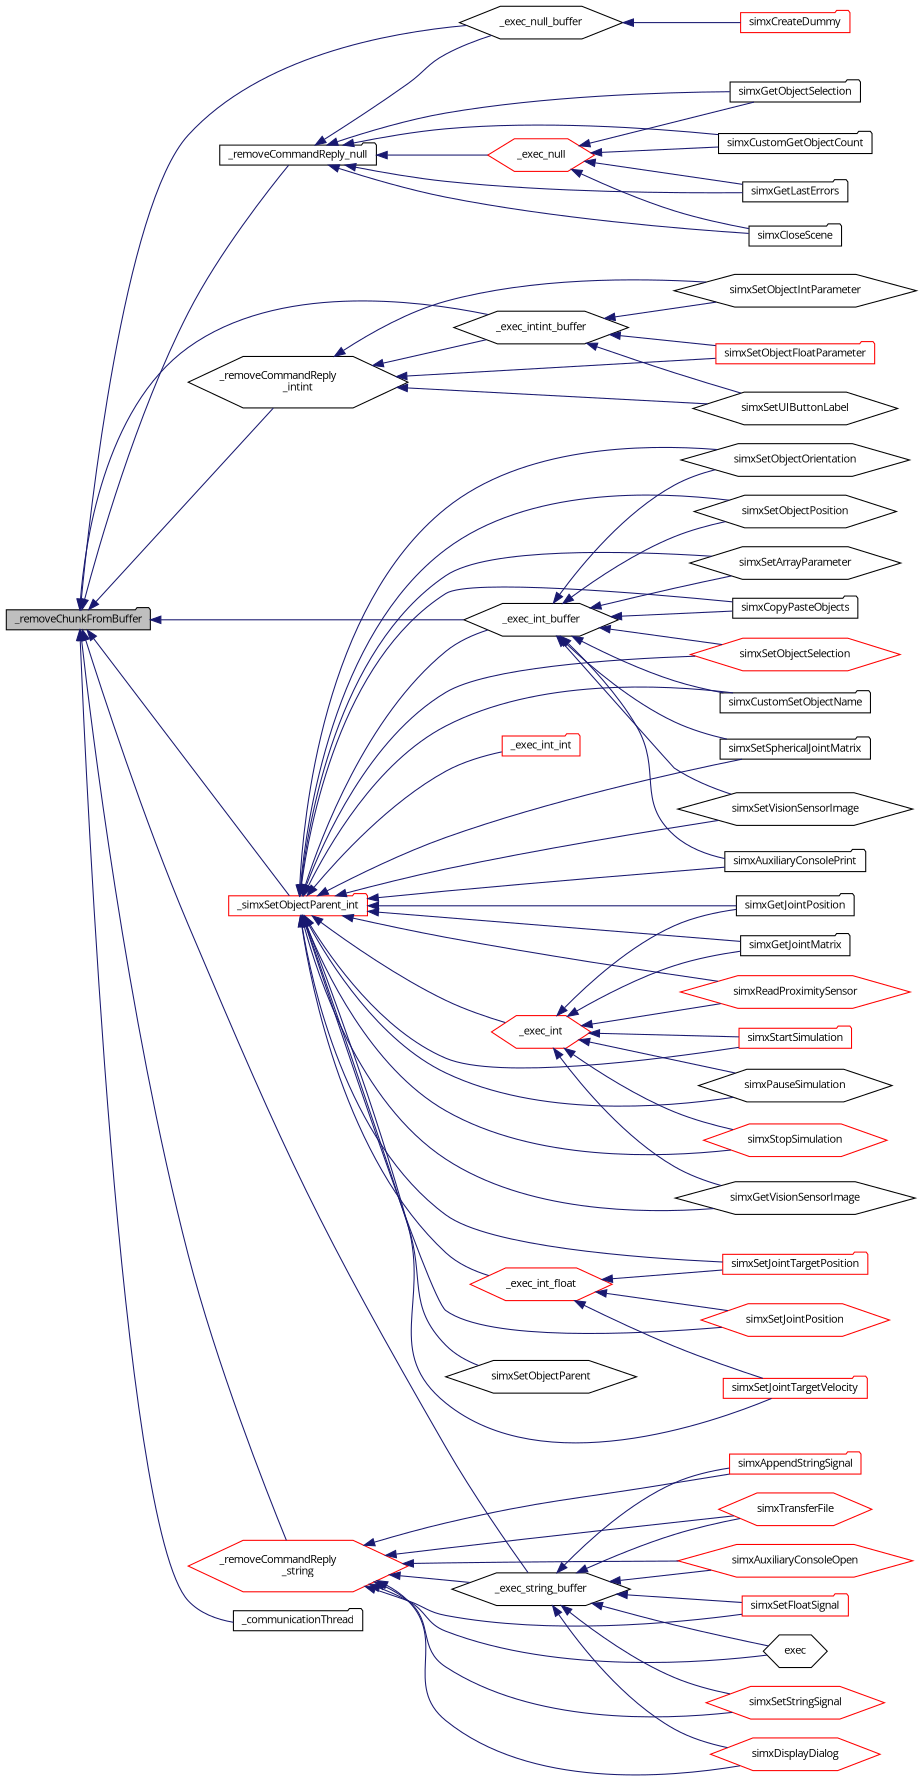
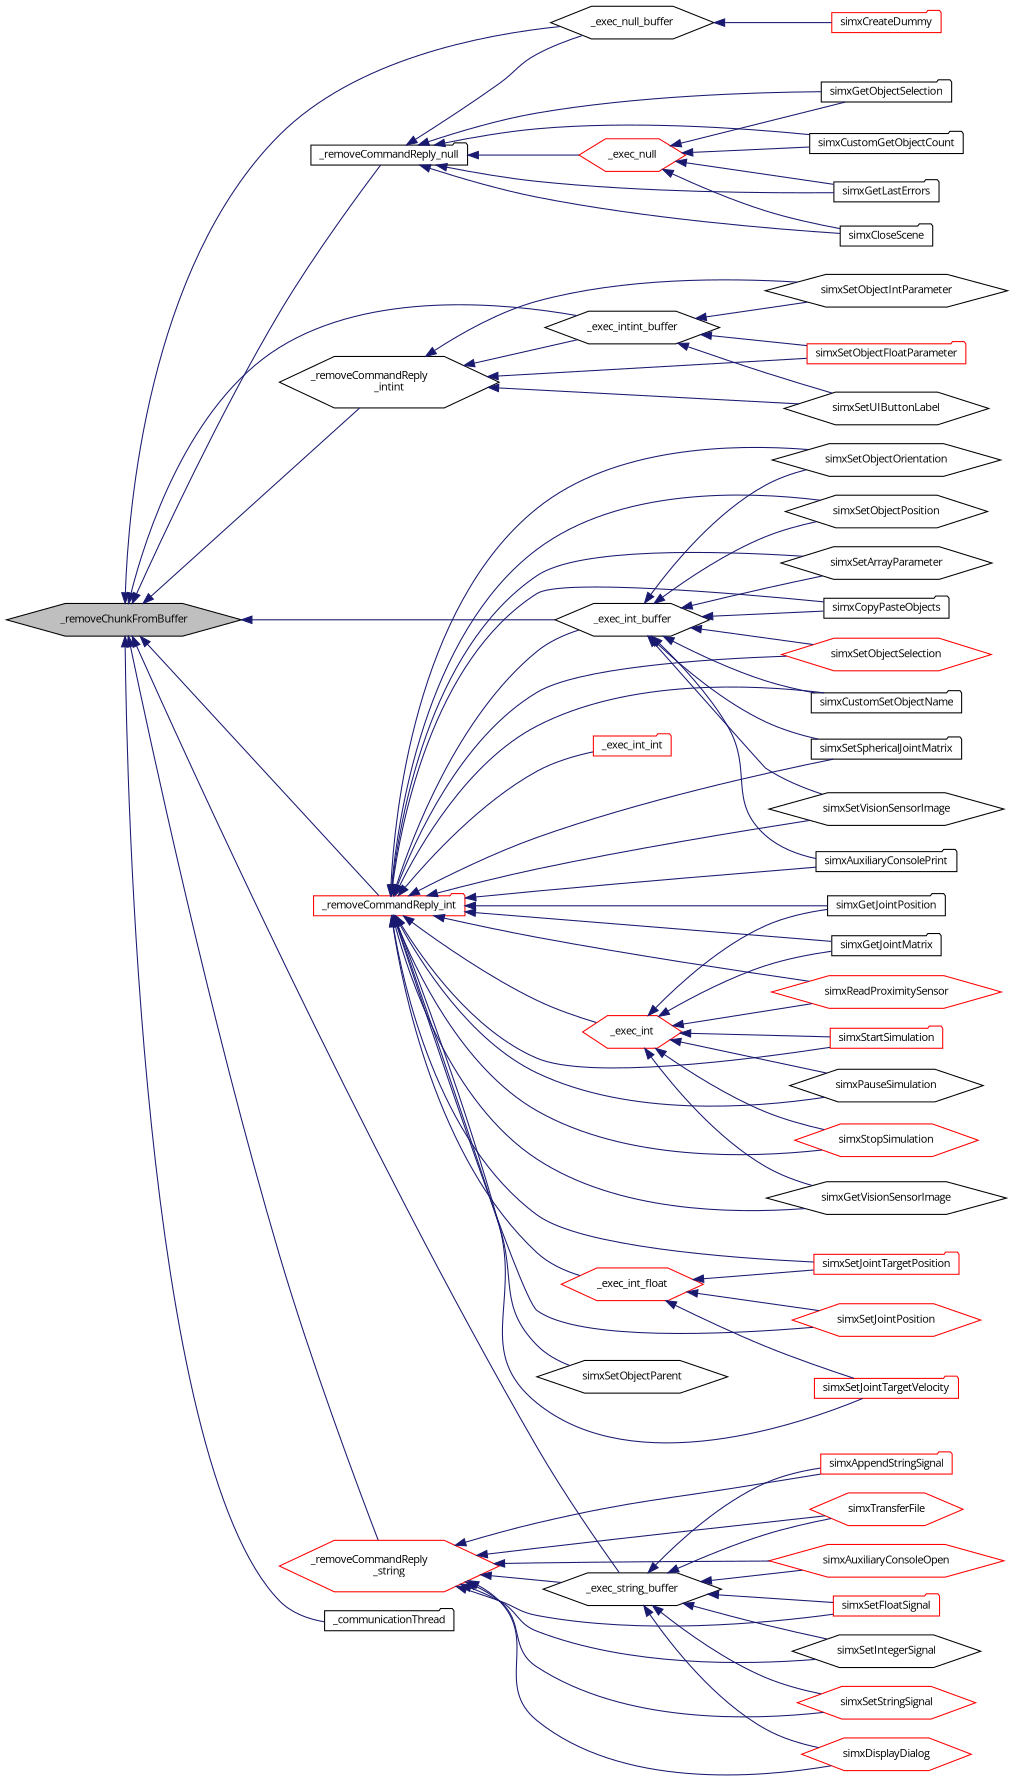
(78, 620) -> (124, 620)
(298, 906) -> (389, 906)
(795, 1651) -> (886, 1651)
